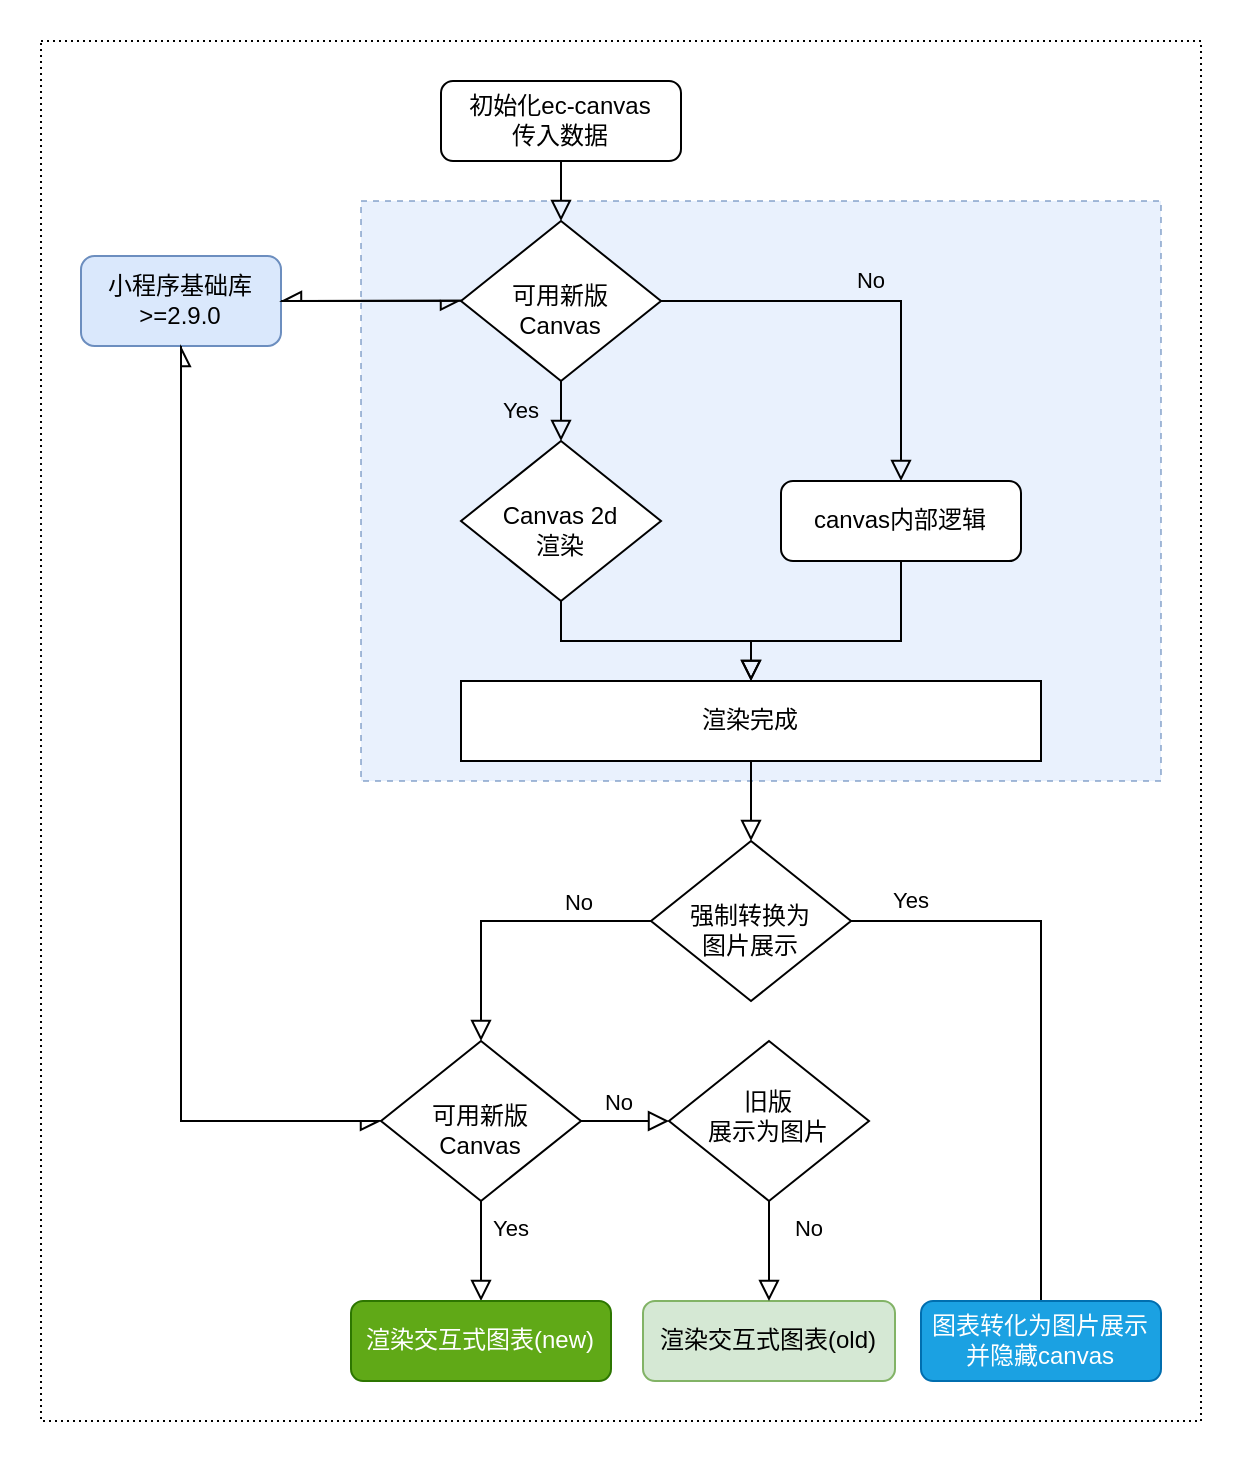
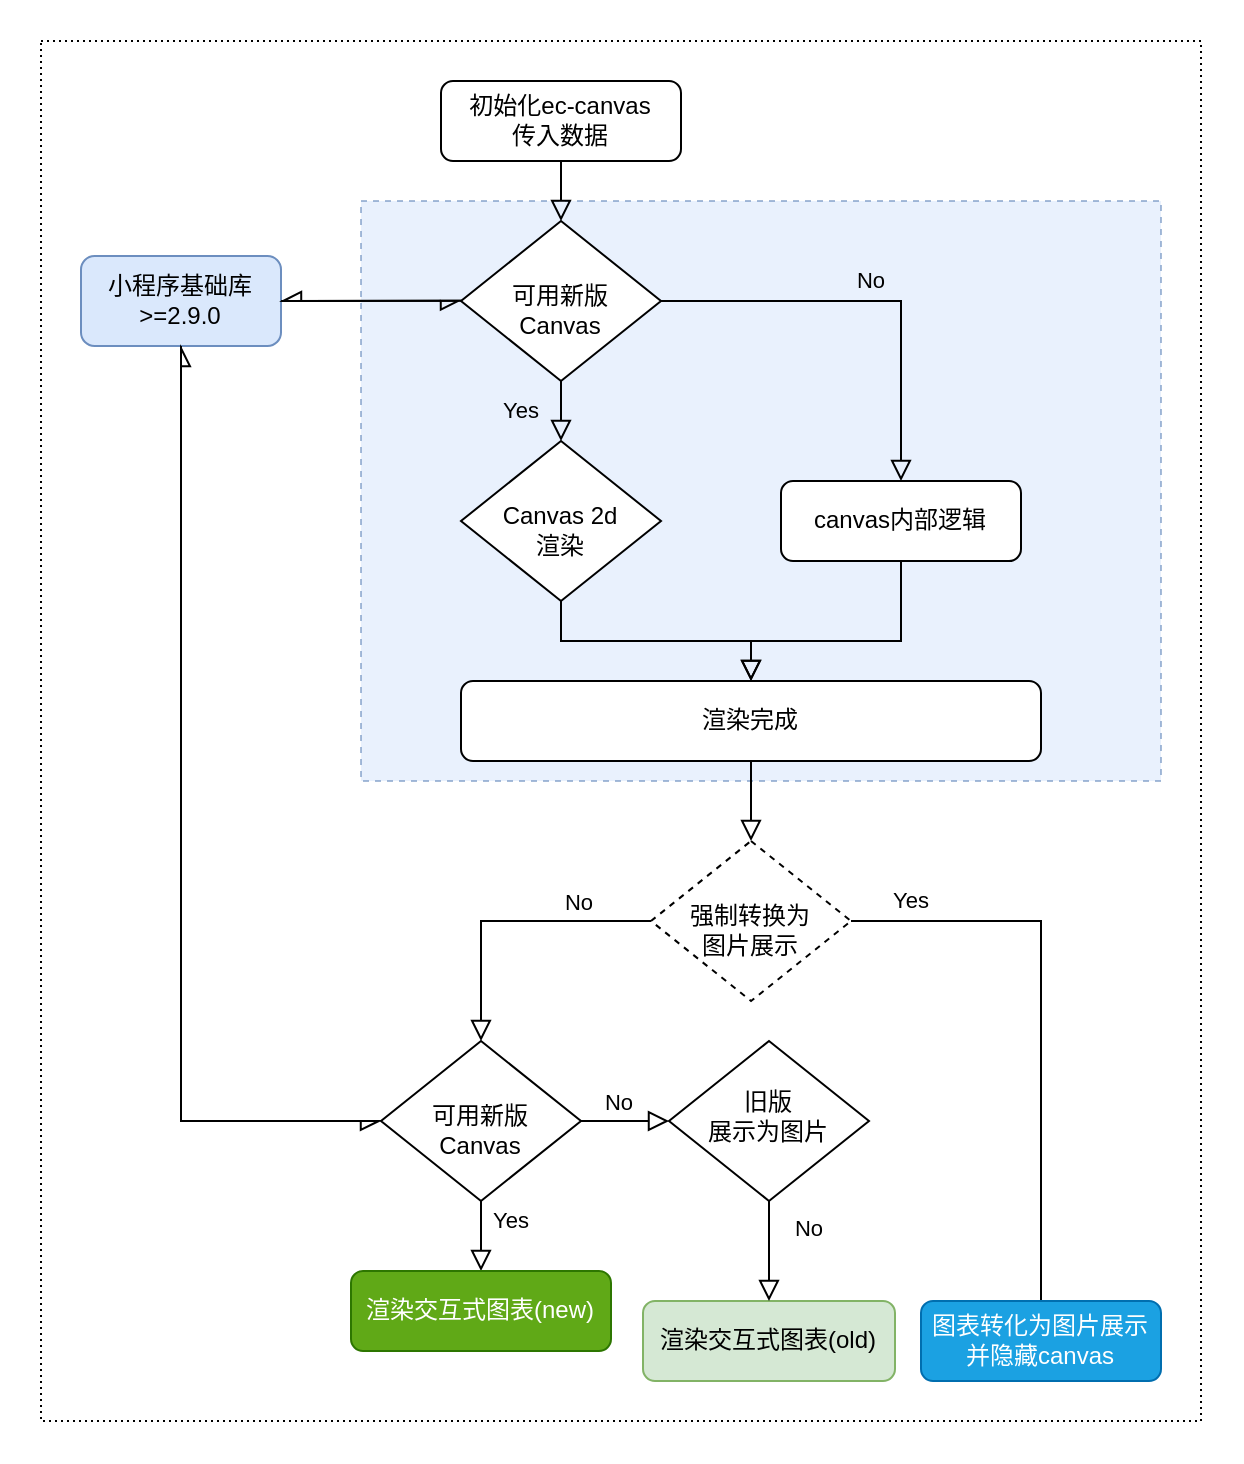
(751, 721) -> (751, 721)
(751, 921) -> (751, 921)
(481, 1341) -> (481, 1311)
